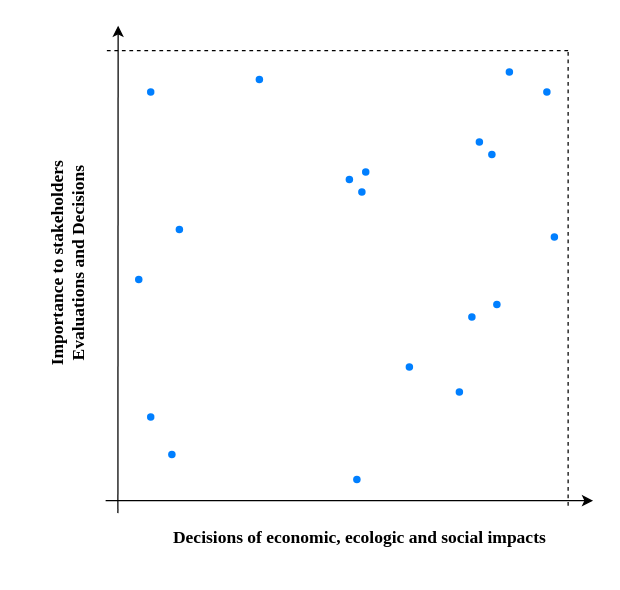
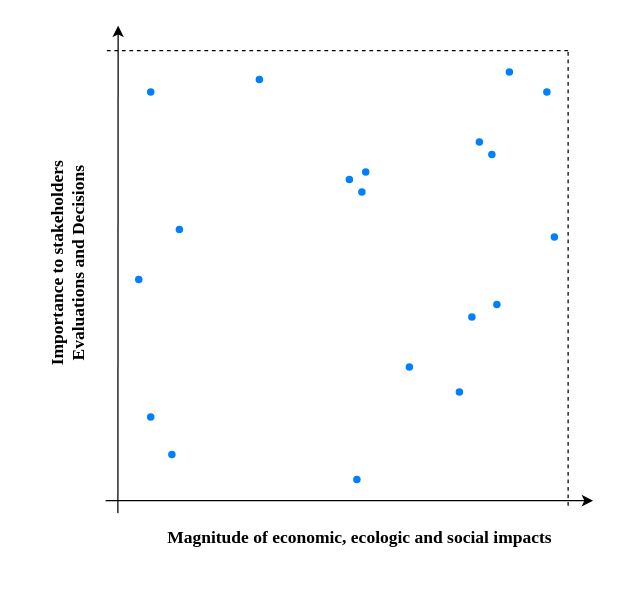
(360, 538) -> (360, 538)
